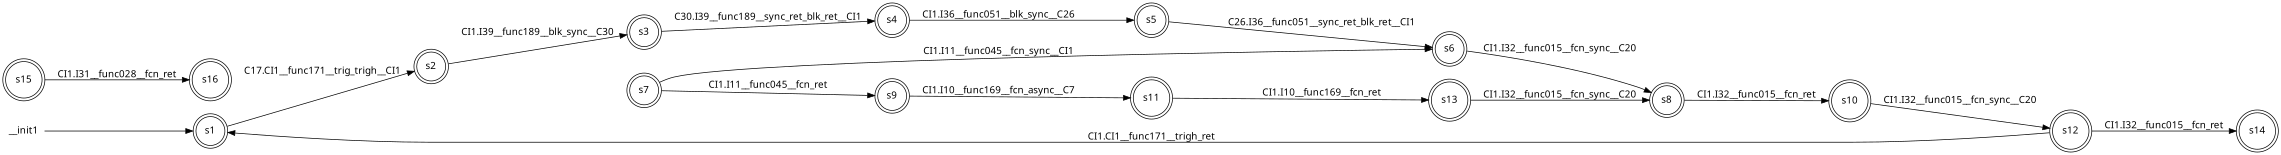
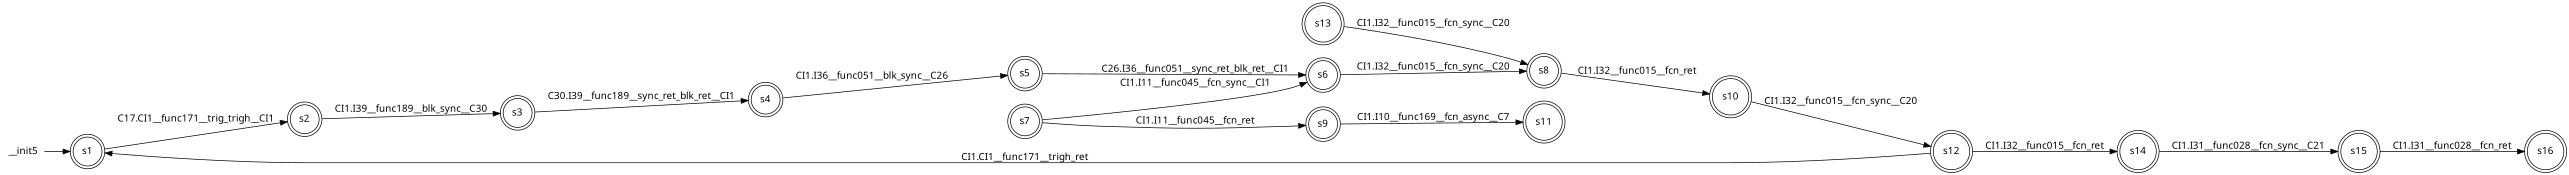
(1297, 99) -> none
(24, 131) -> (23, 152)
none -> (2245, 152)
